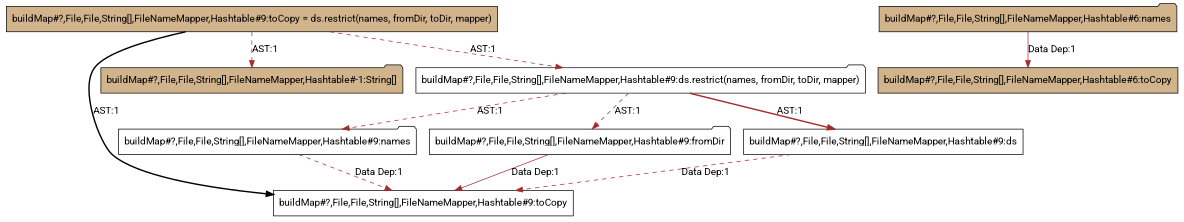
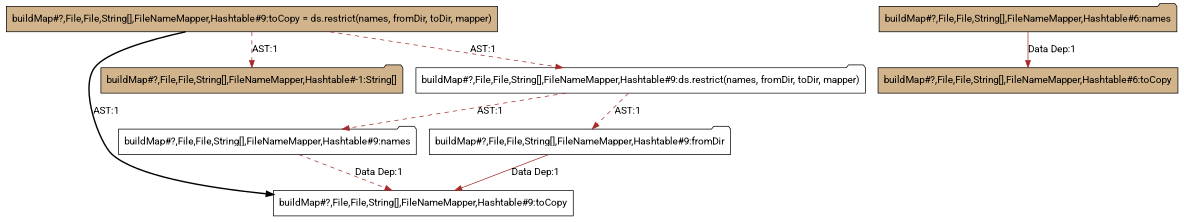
(883, 142) -> none
